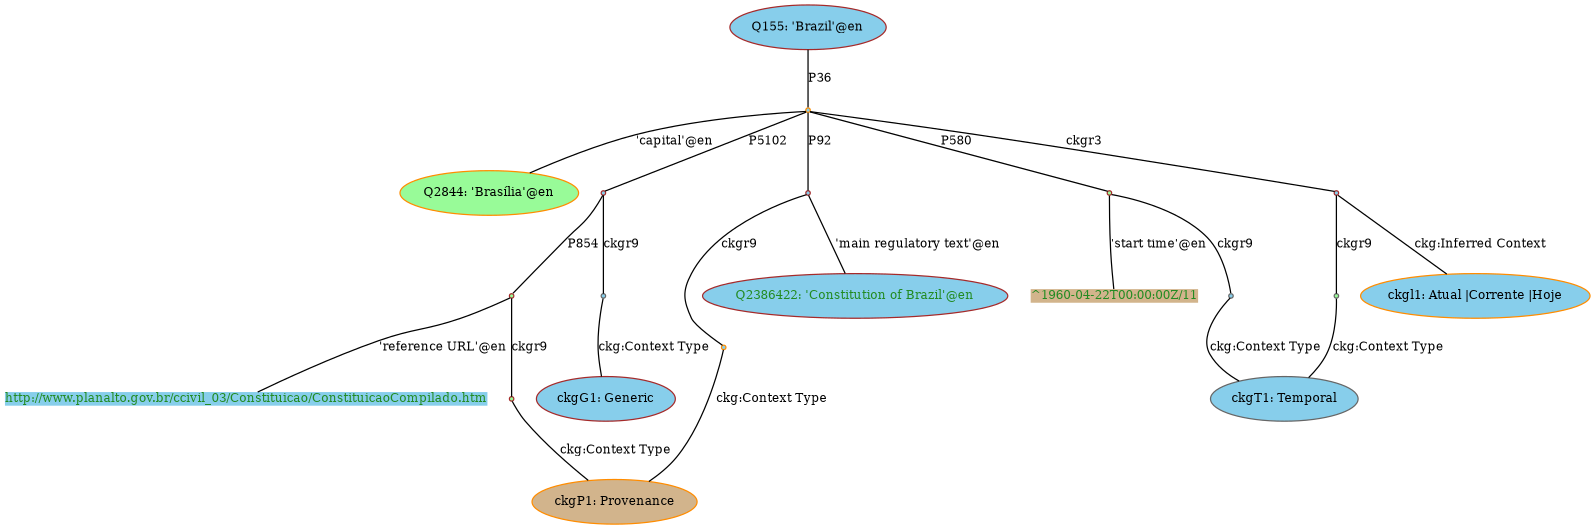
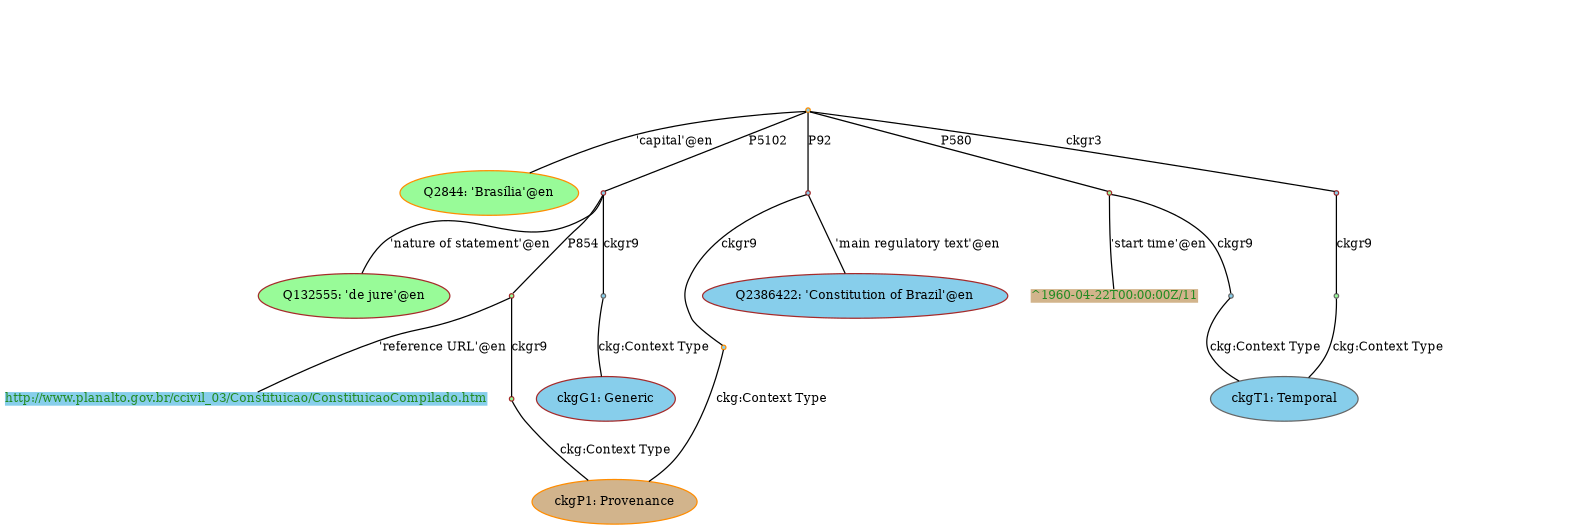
(808, 27) -> none
none -> (354, 296)
(855, 296) -> (855, 296)
(1475, 296) -> none
